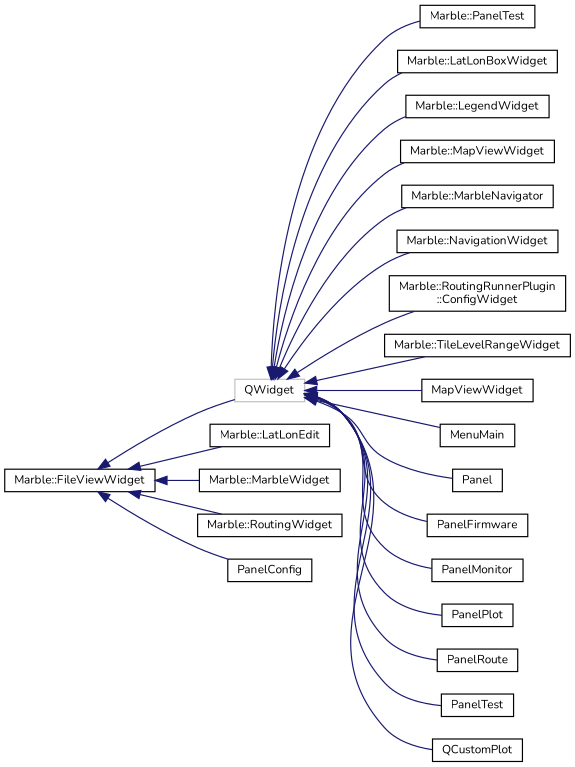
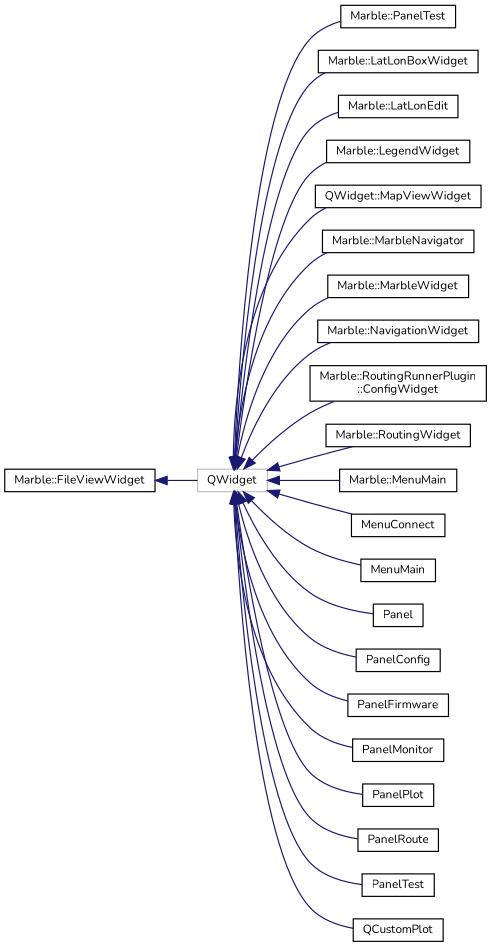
(477, 151) -> (398, 196)
(477, 346) -> (398, 480)
(477, 390) -> (398, 525)
(181, 457) -> (262, 263)
(183, 480) -> (267, 367)
(181, 504) -> (316, 456)
(166, 532) -> (277, 598)
